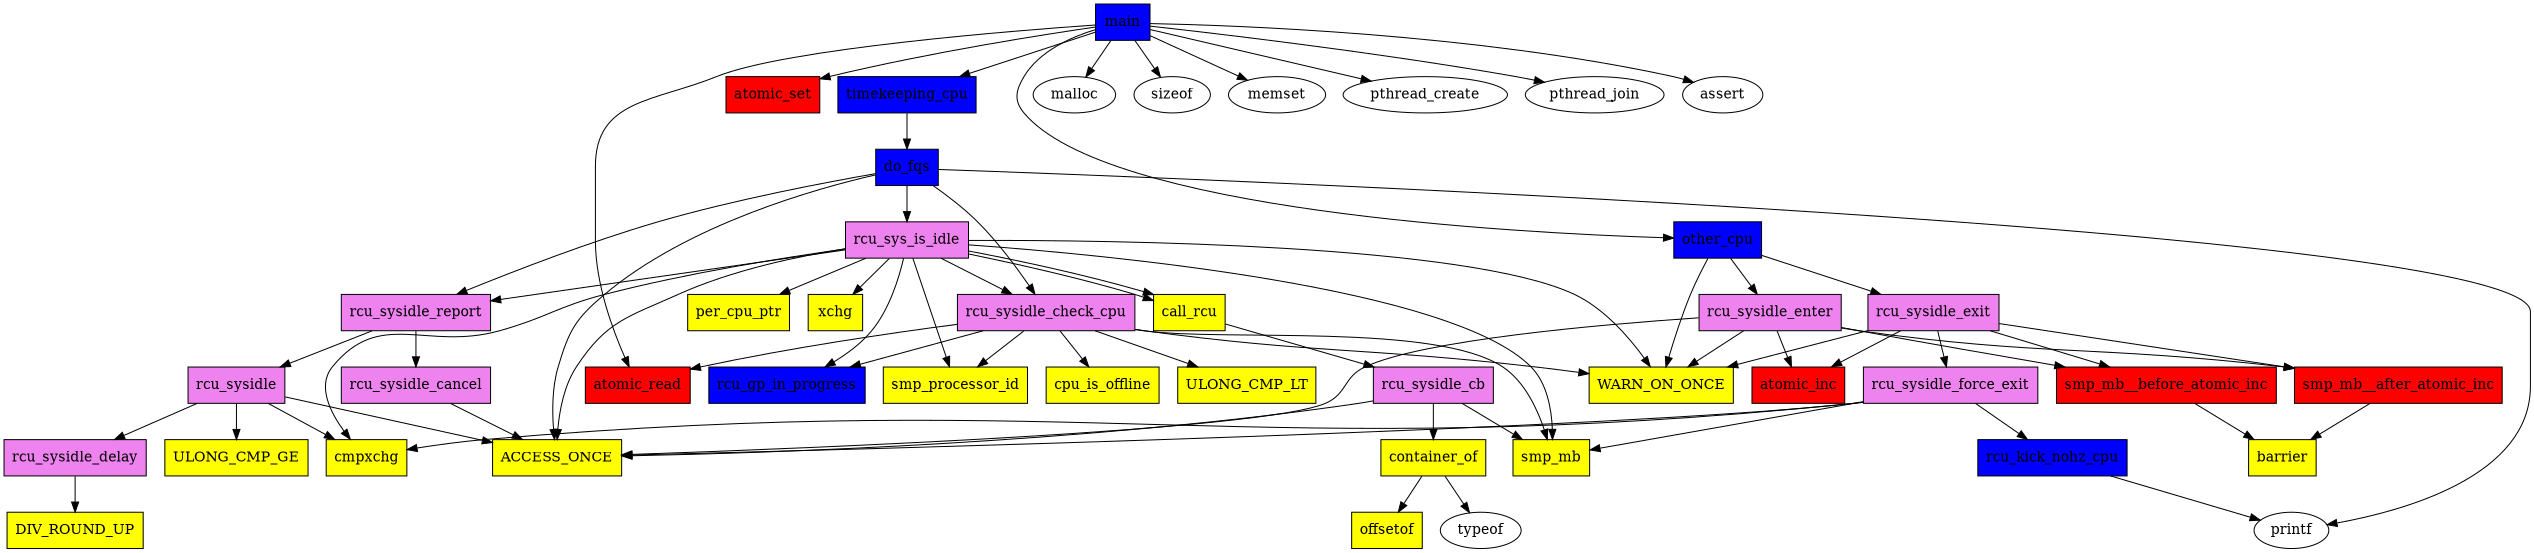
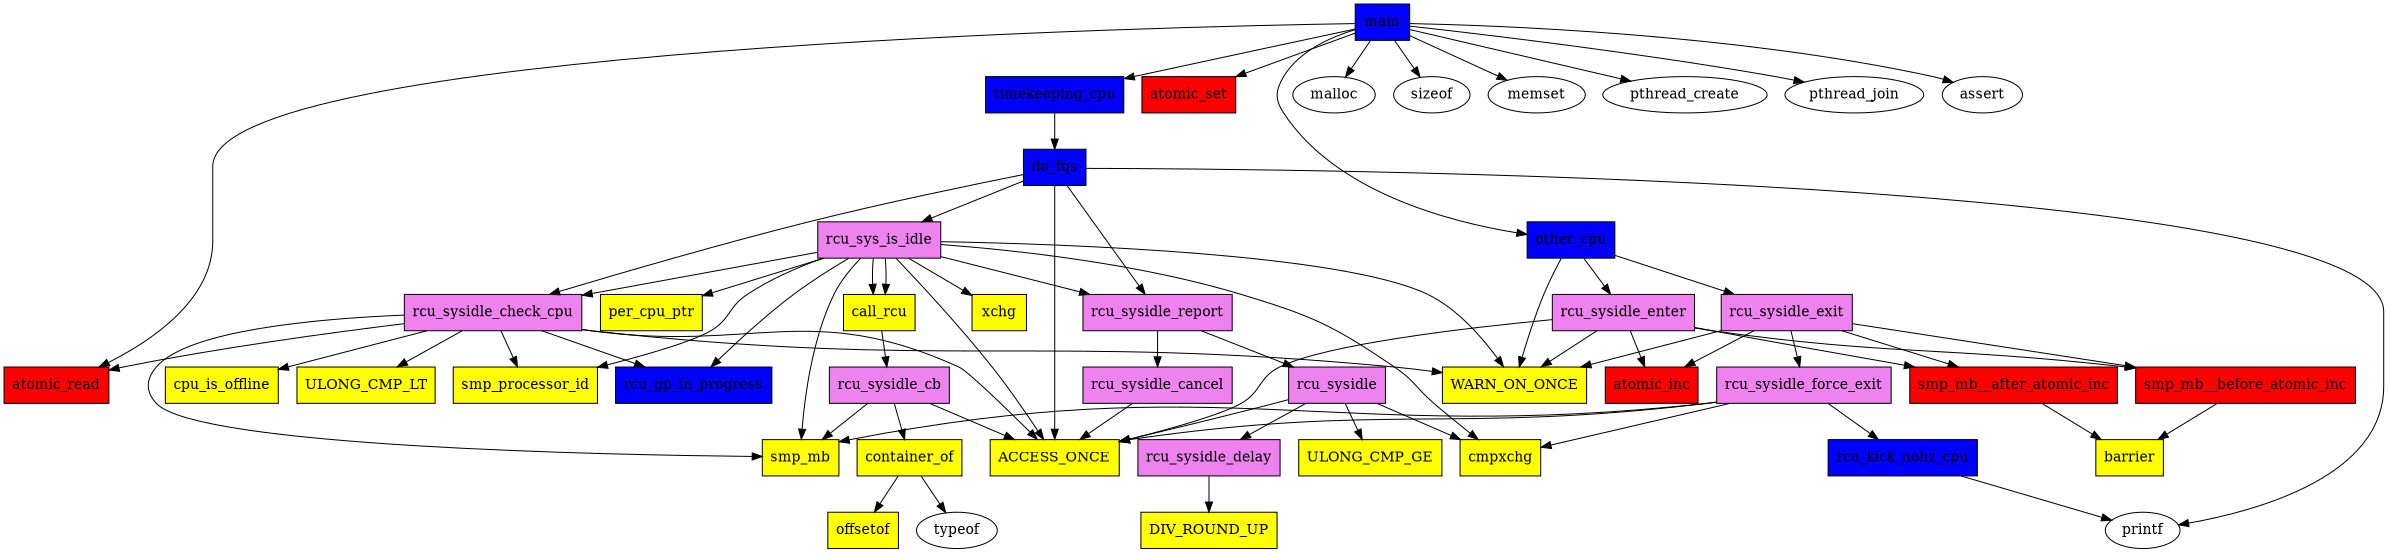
none -> (809, 332)
